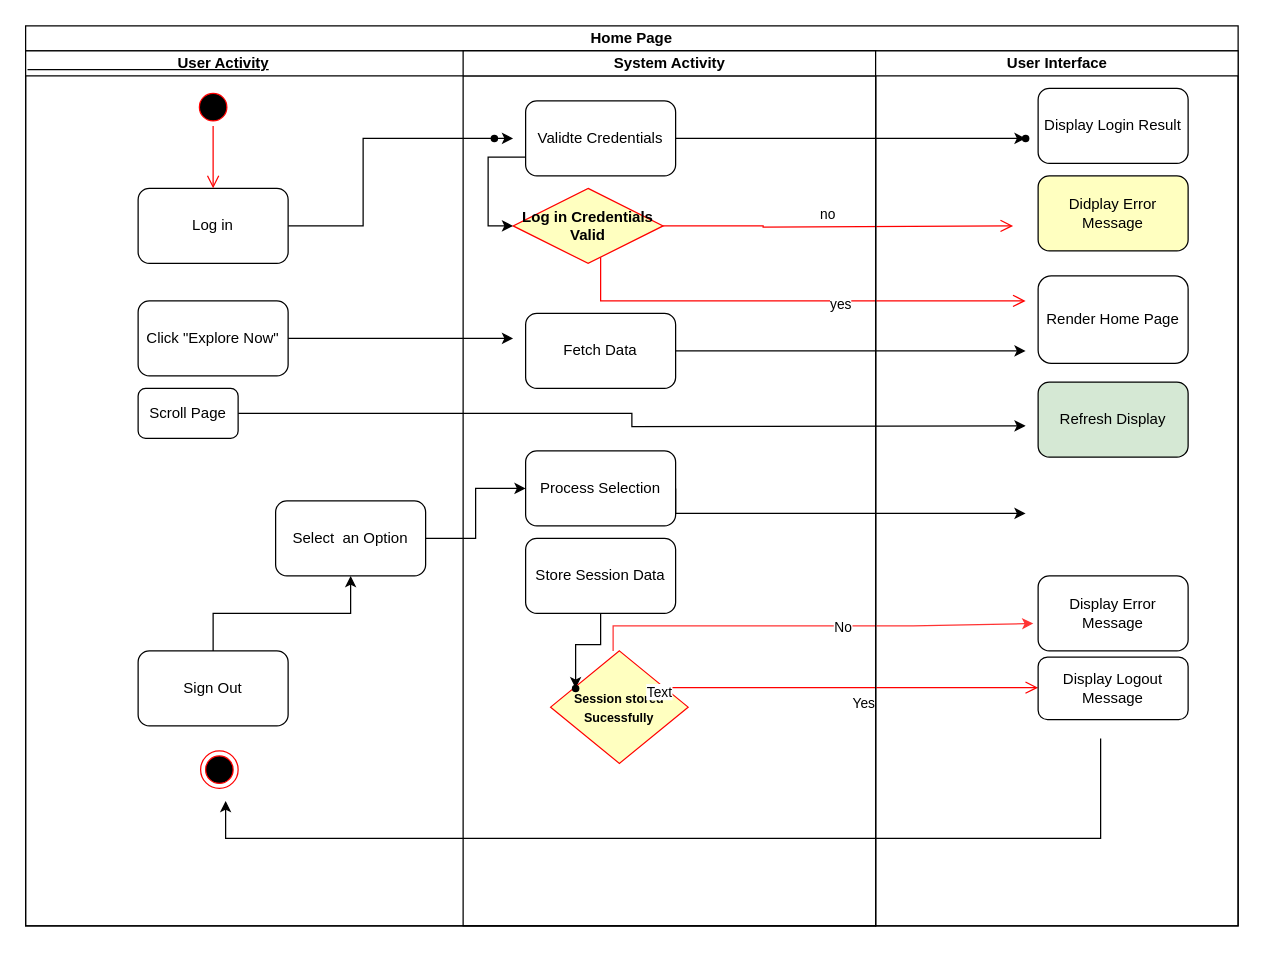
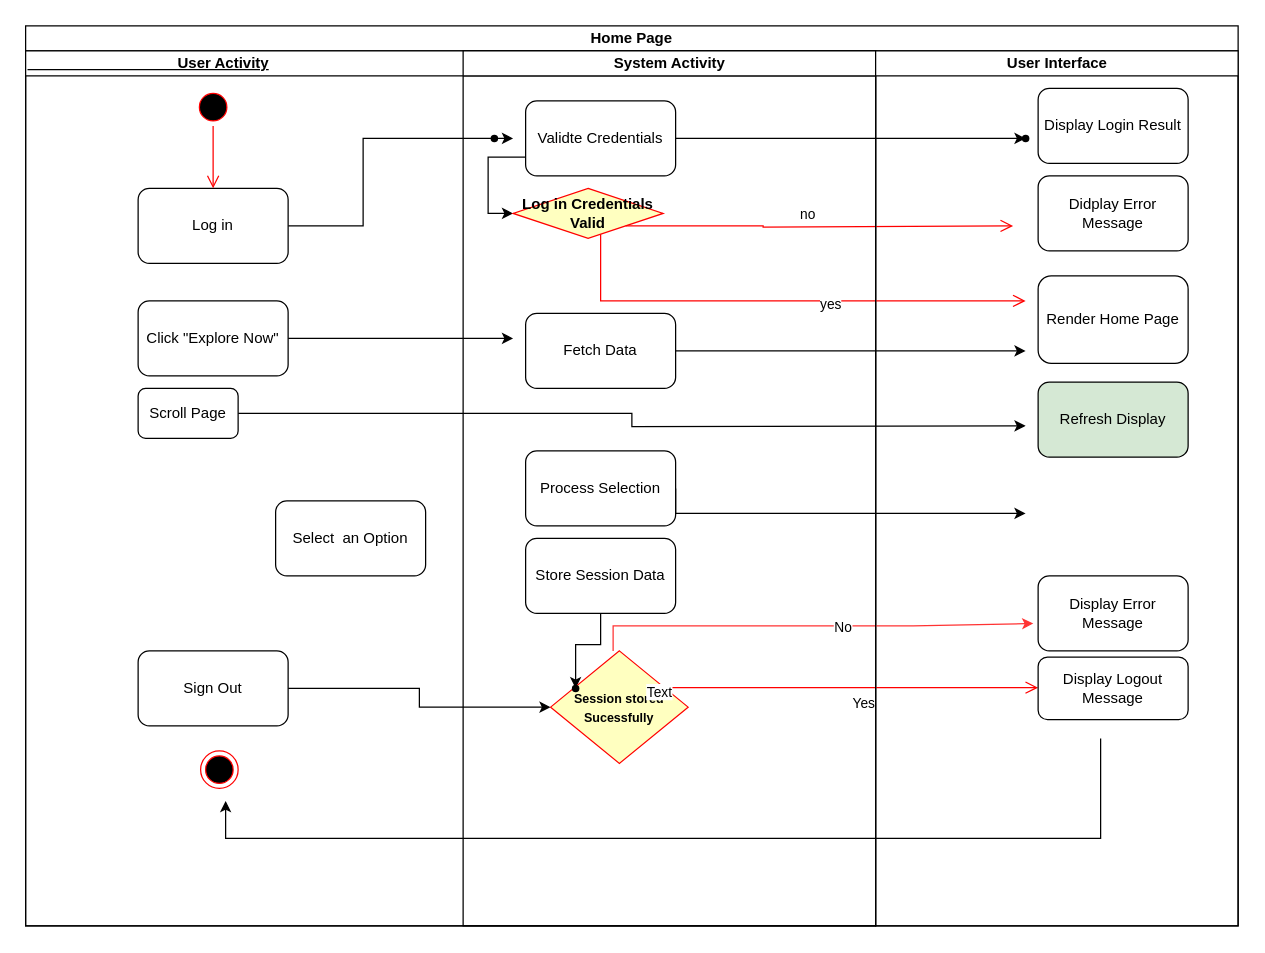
(1113, 213) -> (1113, 213)
(588, 226) -> (588, 213)
(476, 517) -> none
(277, 613) -> (419, 693)
